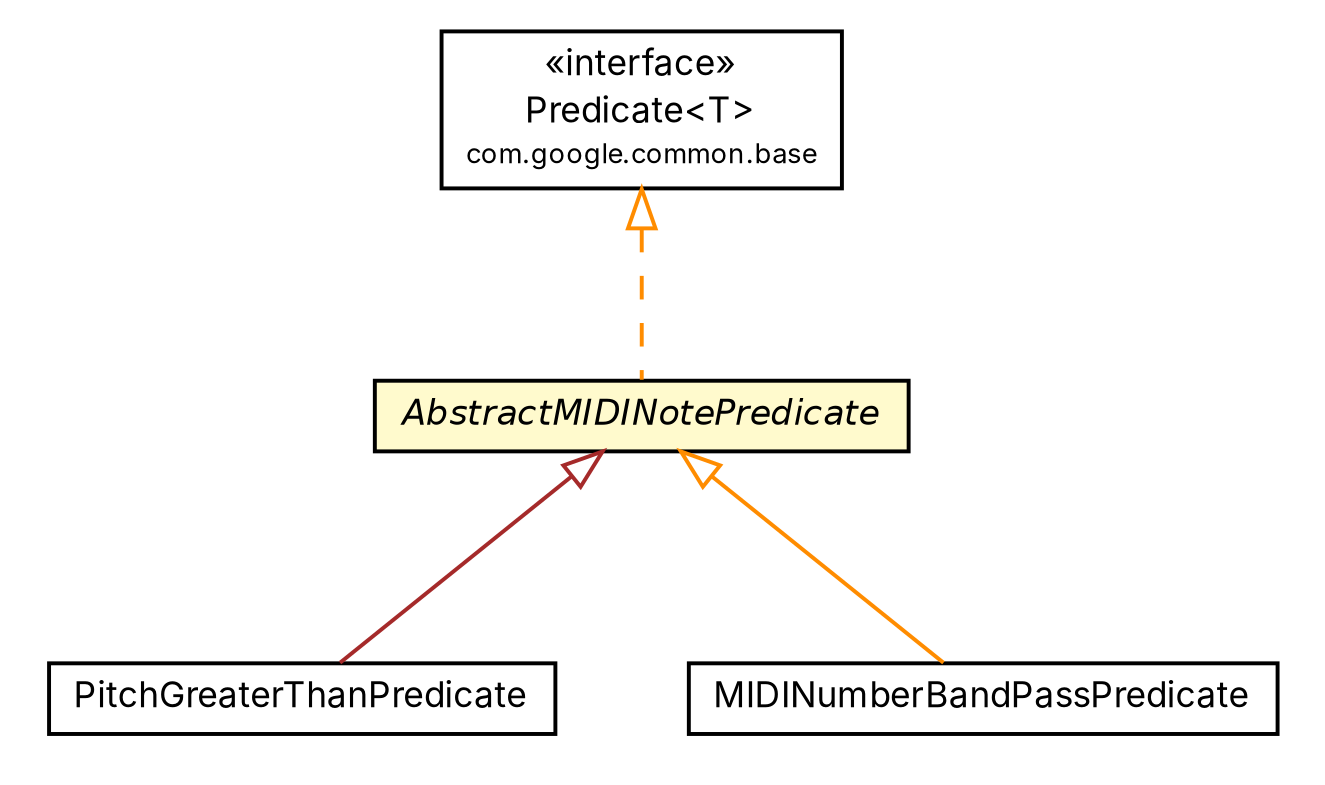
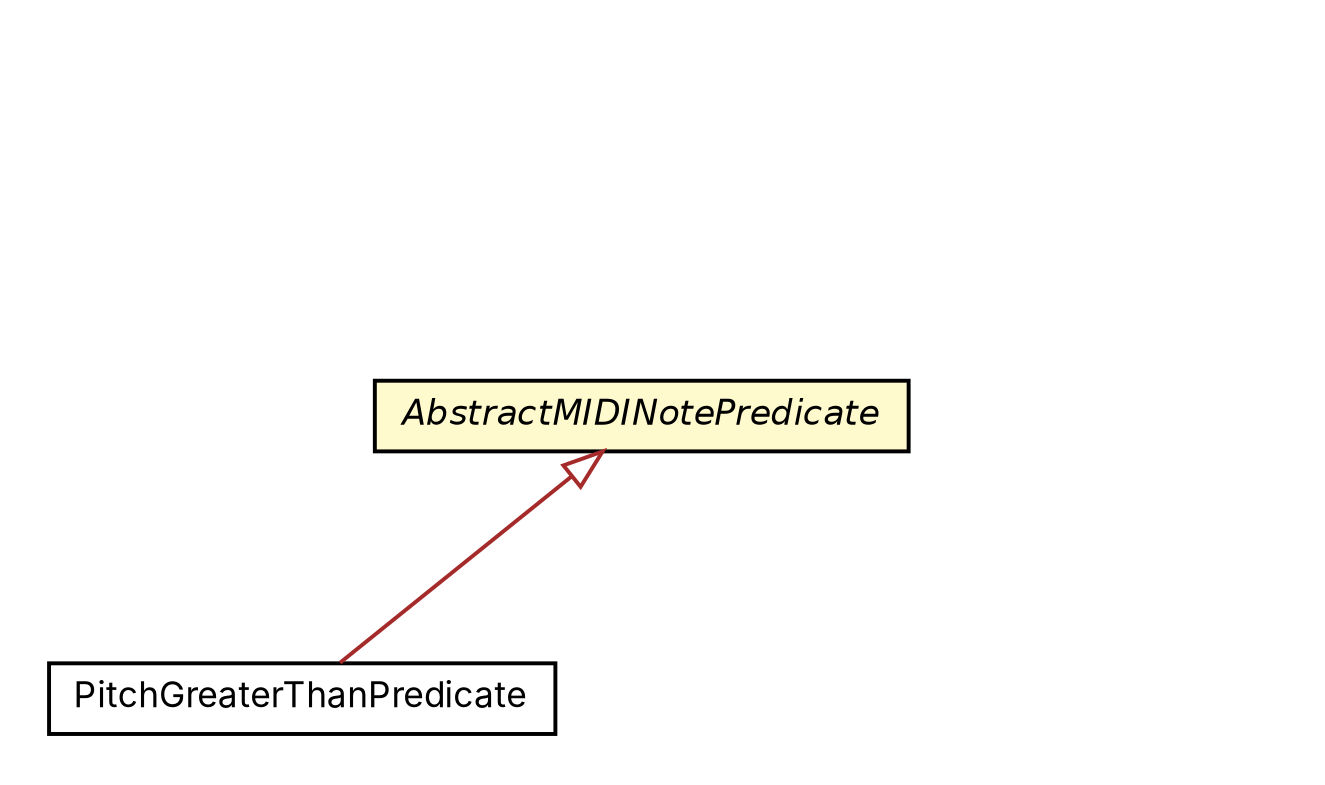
(642, 110) -> none
(983, 699) -> none
